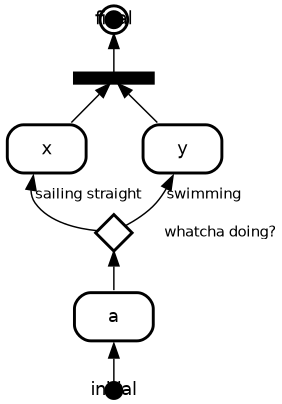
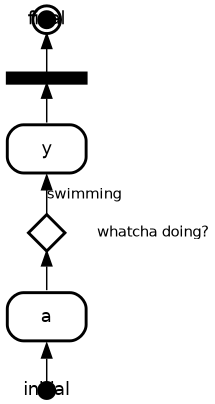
(47, 149) -> none
